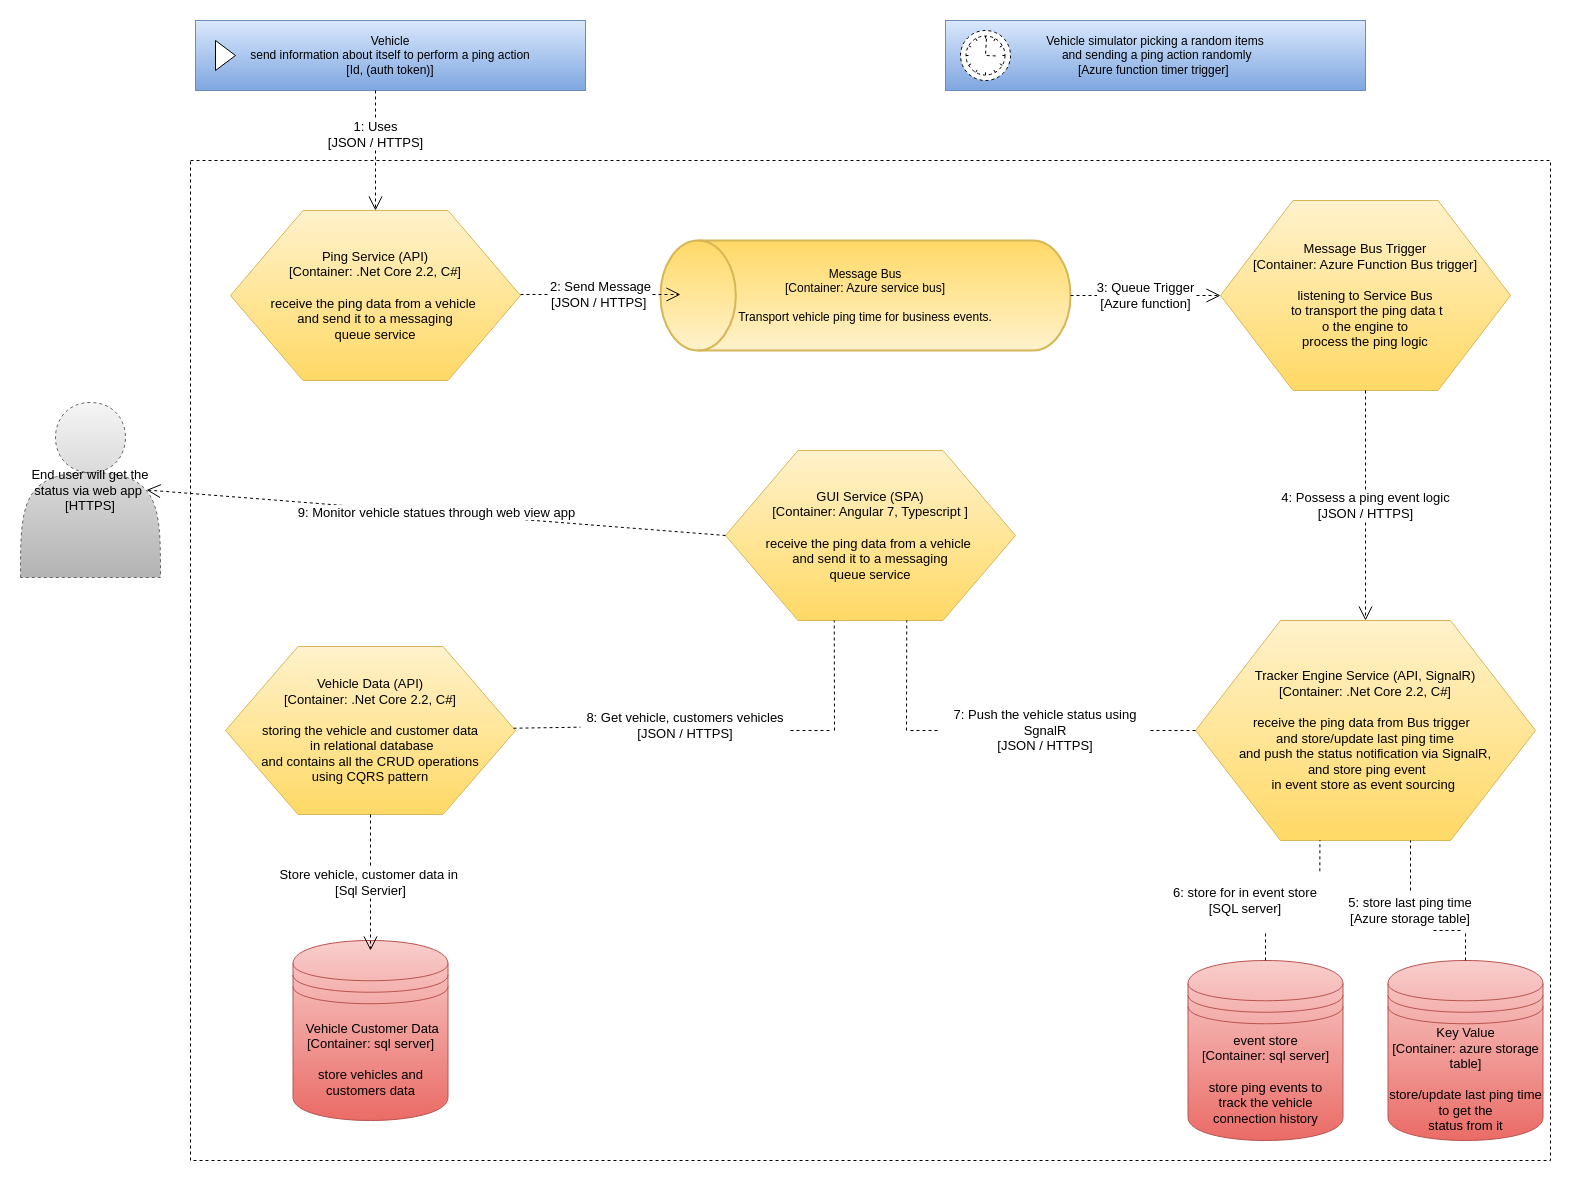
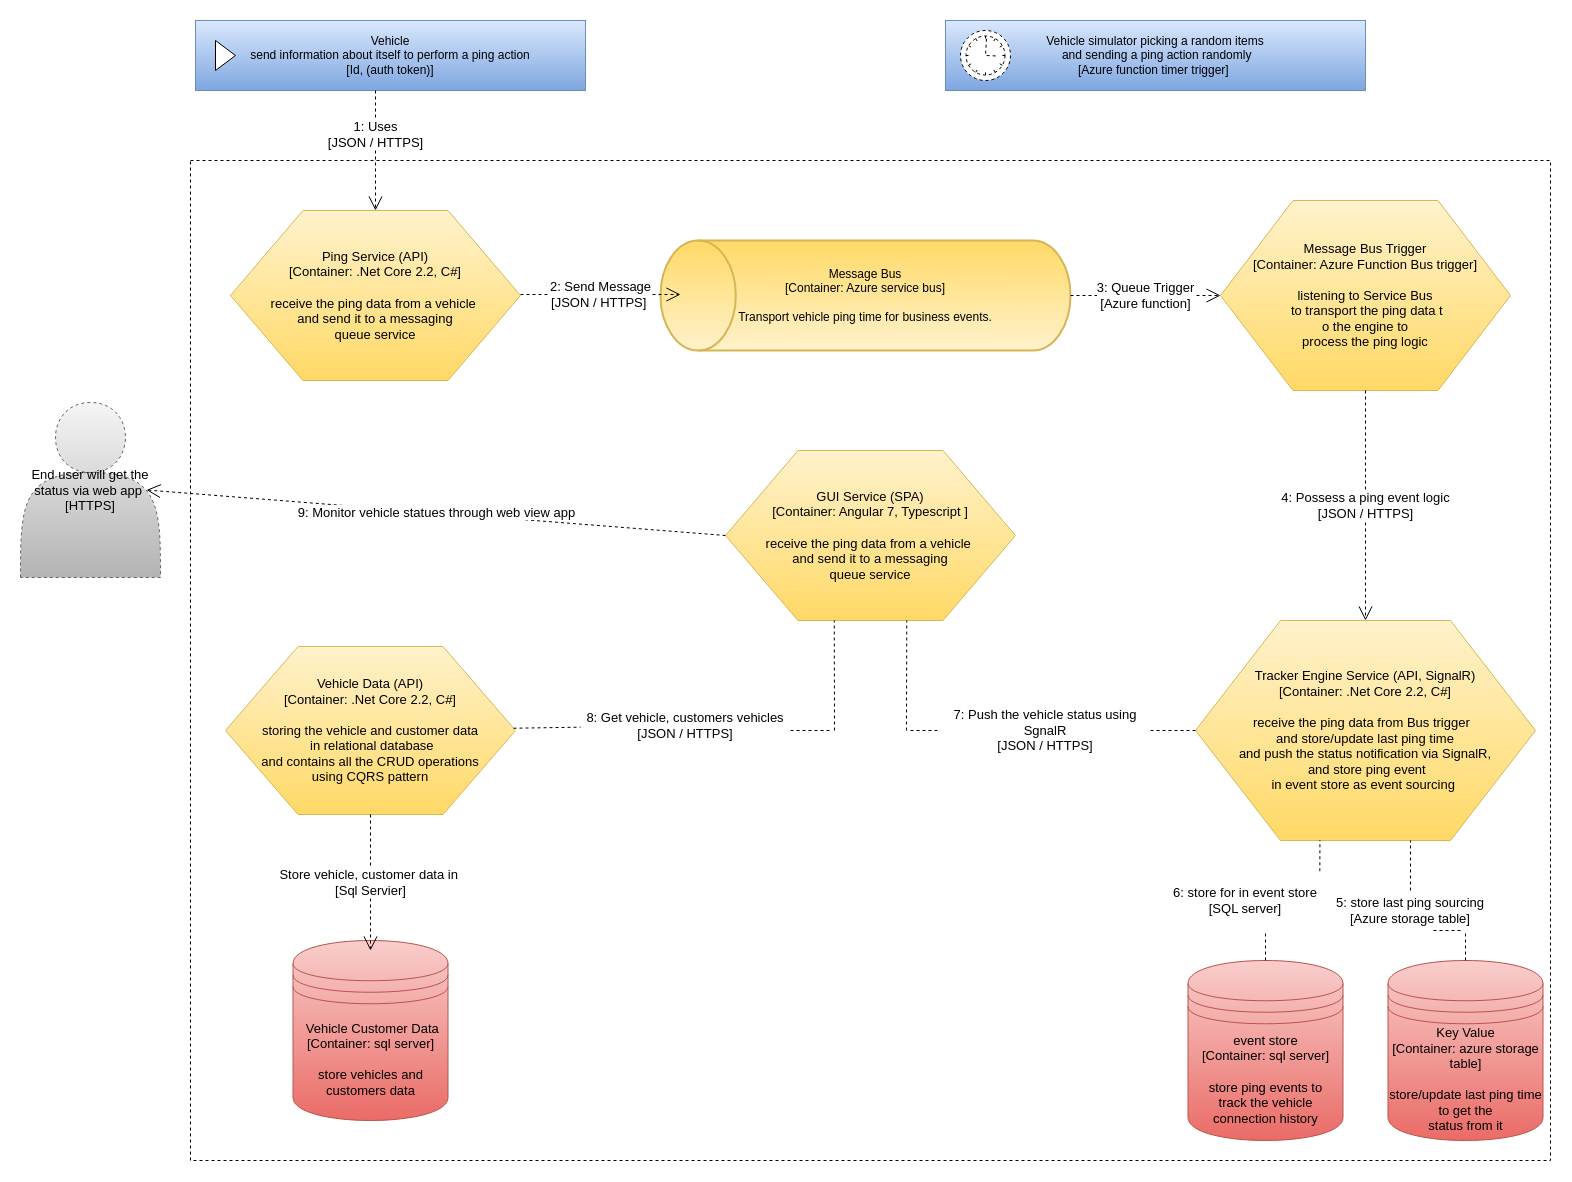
(1411, 911) -> (1411, 911)
